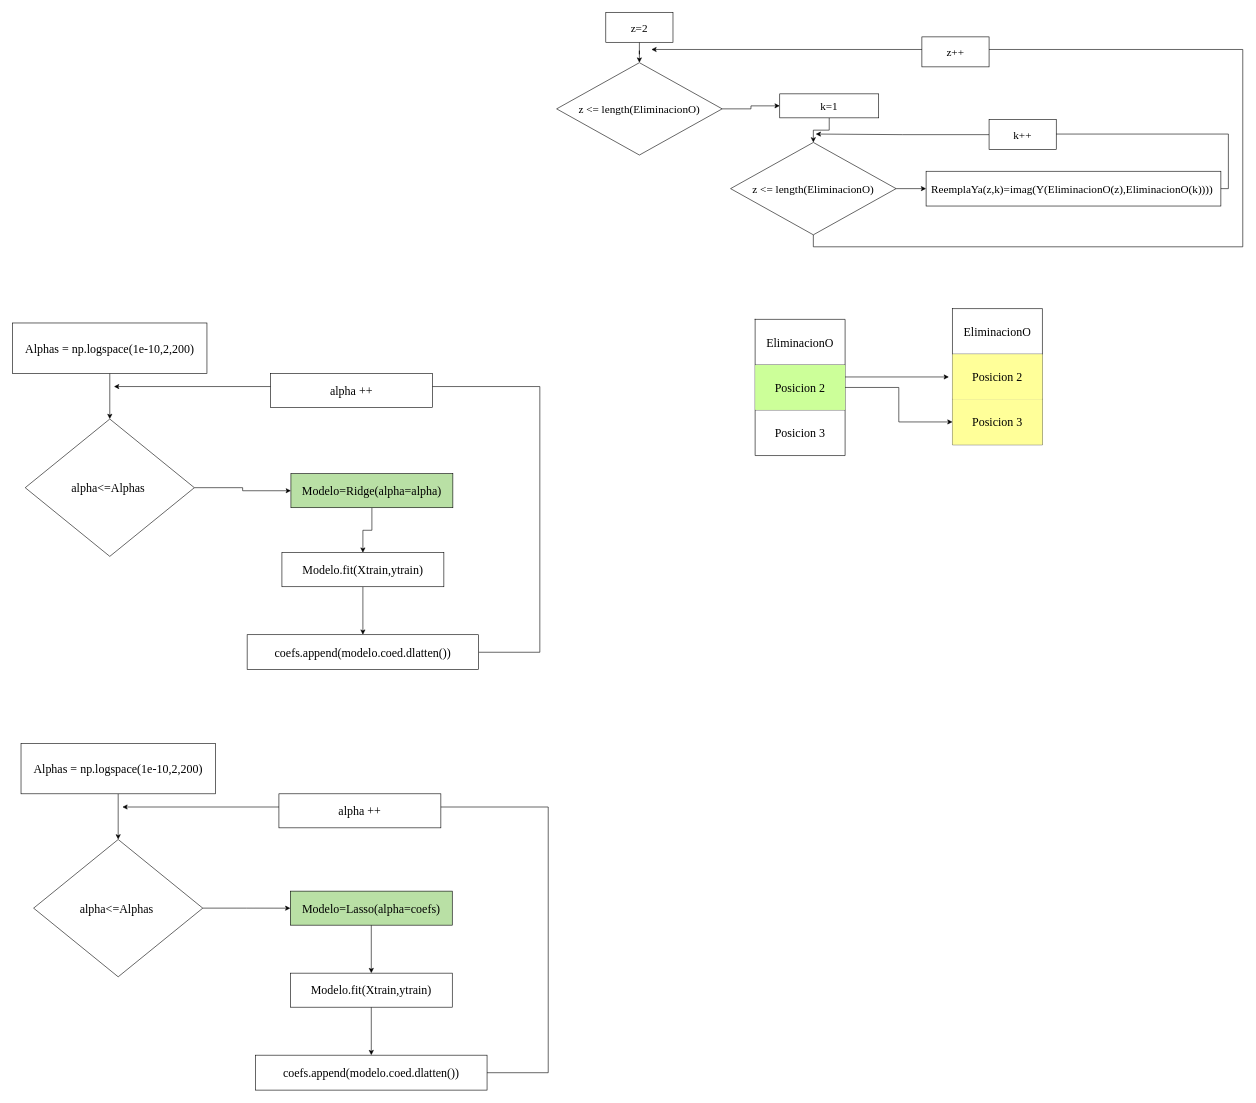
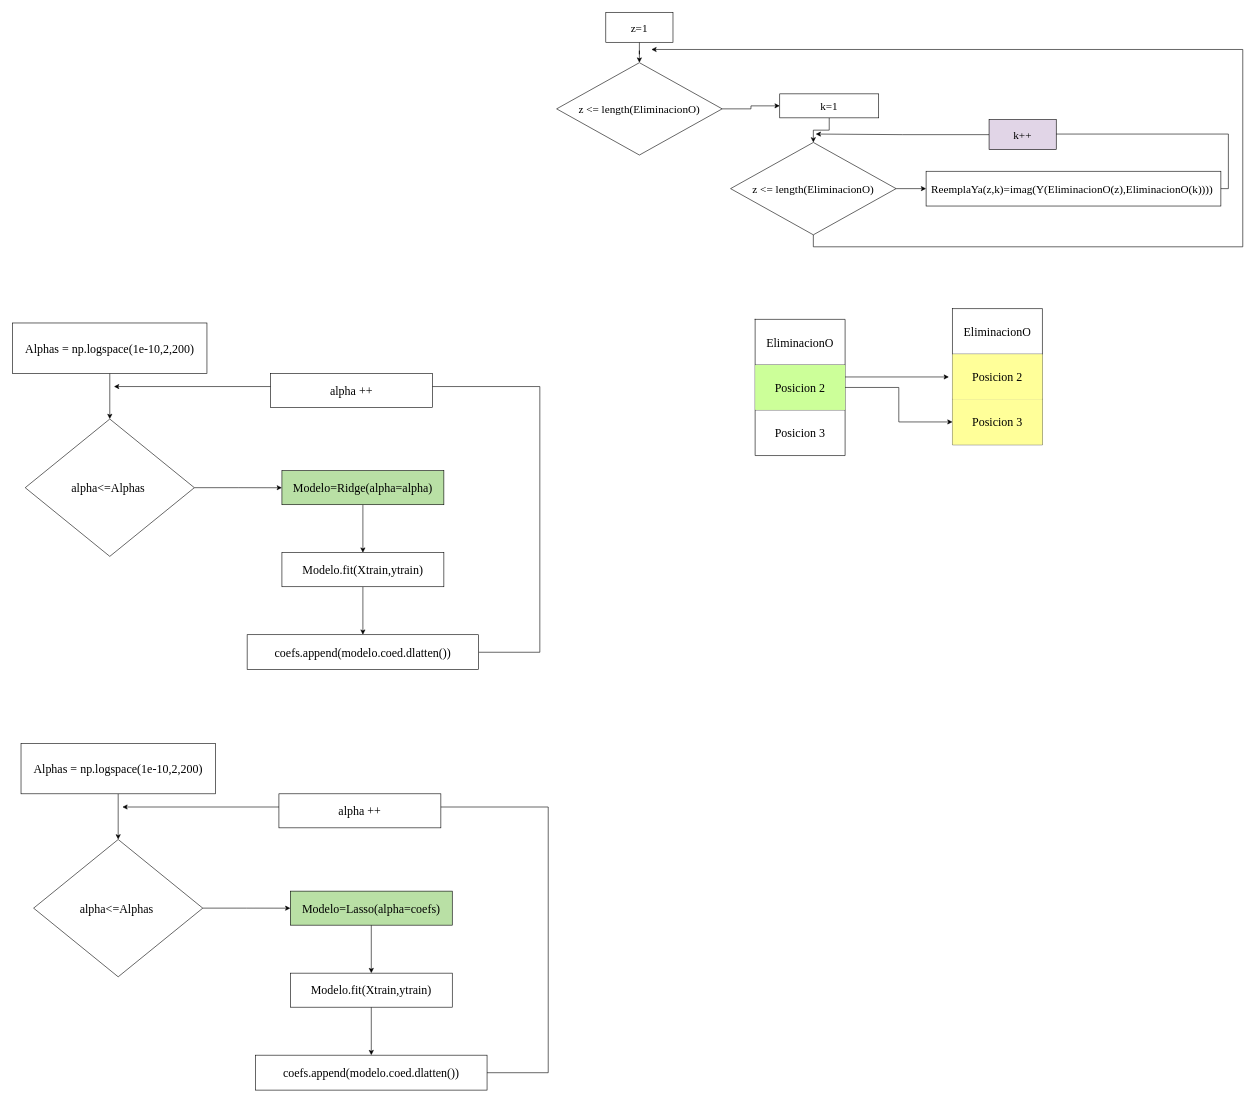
(639, 27) -> (639, 27)
(956, 52) -> none
(1023, 135) -> (1023, 135)
(372, 491) -> (363, 488)
